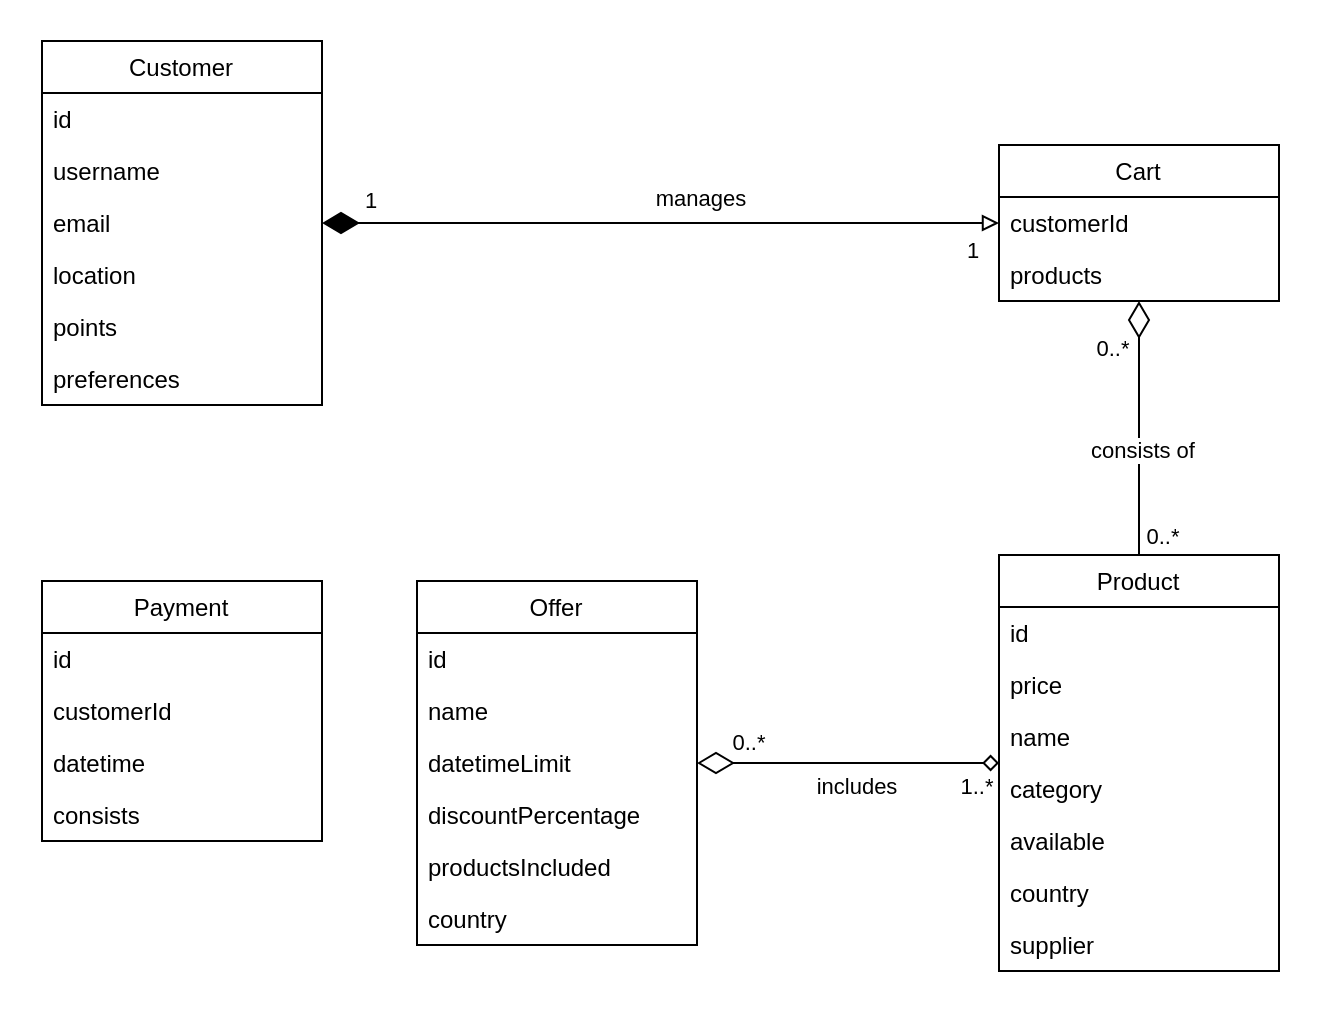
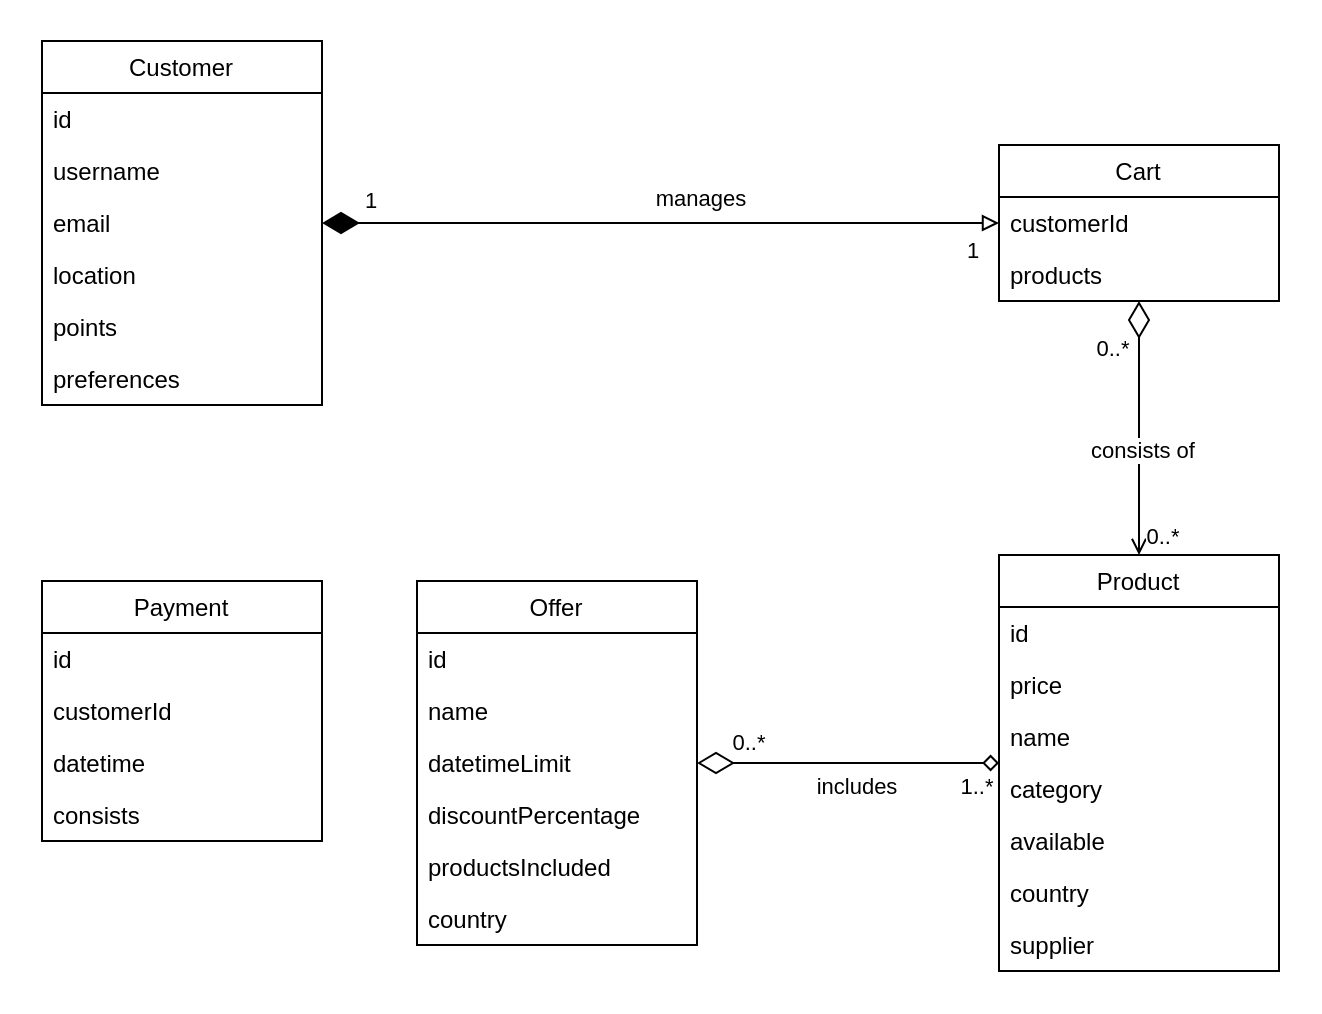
(1139, 547) -> (1139, 547)
